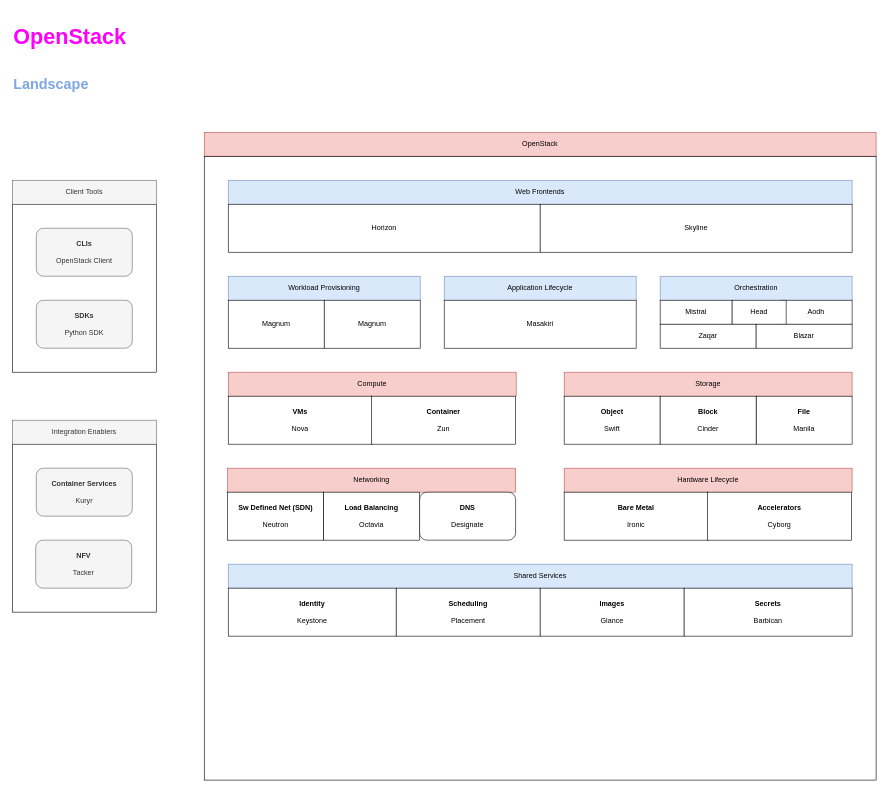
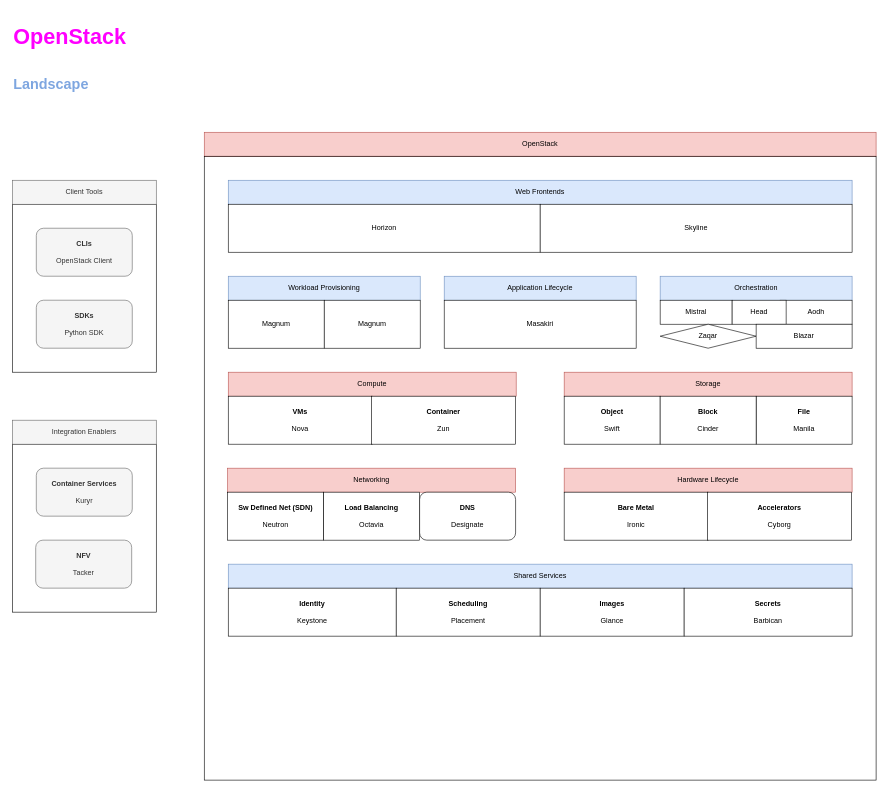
(708, 336) -> (708, 336)
